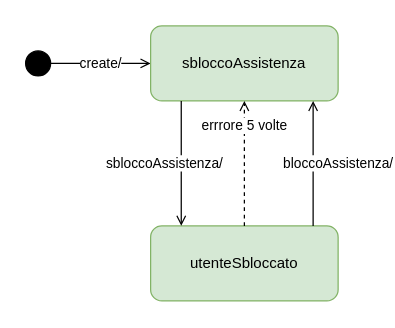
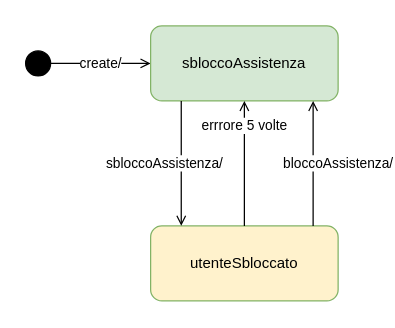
(244, 178) -> (244, 178)
(244, 263) -> (244, 263)
